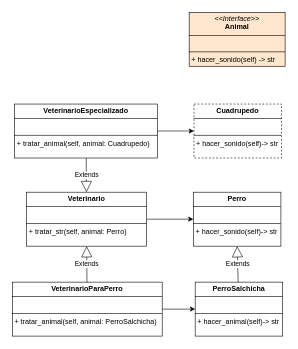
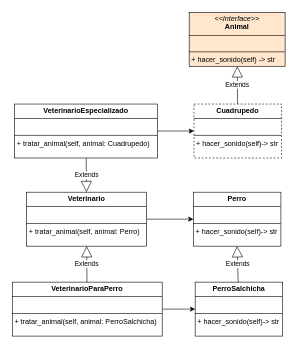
none -> (238, 91)
(86, 201) -> (87, 205)
(240, 295) -> (240, 295)
